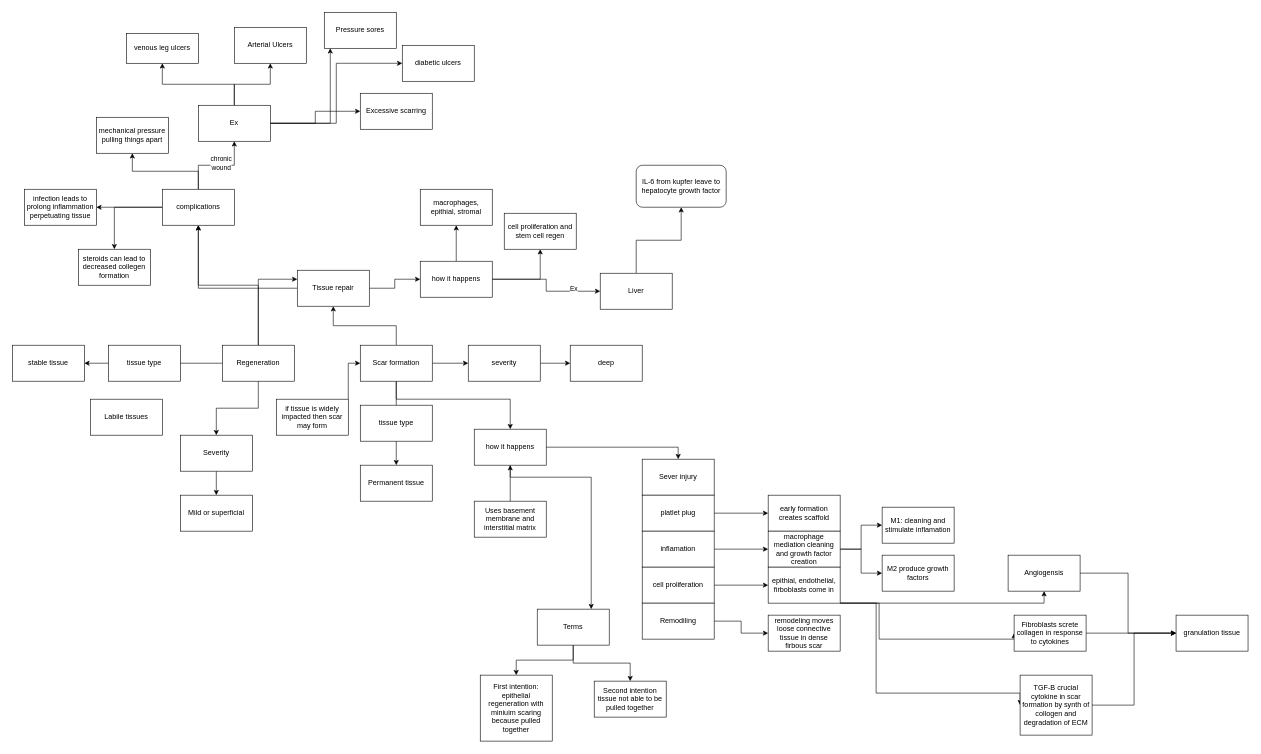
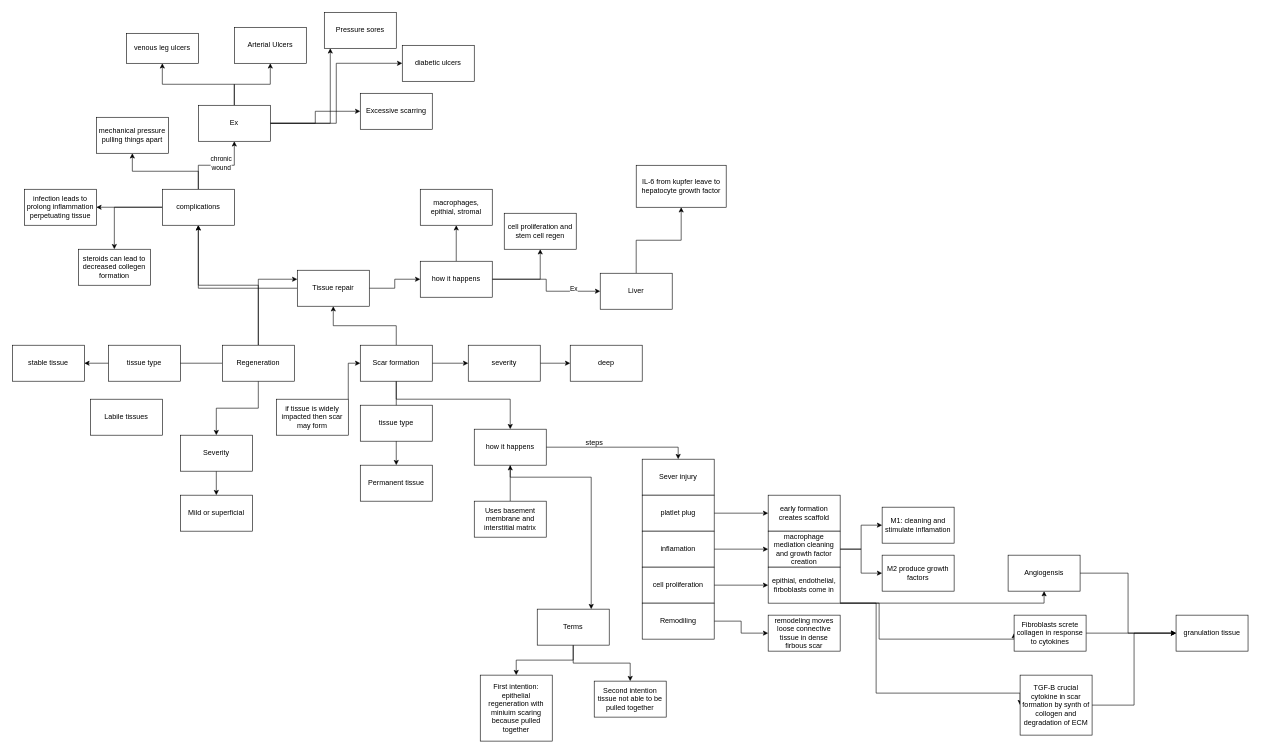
(681, 186) -> (681, 186)
none -> (594, 443)
